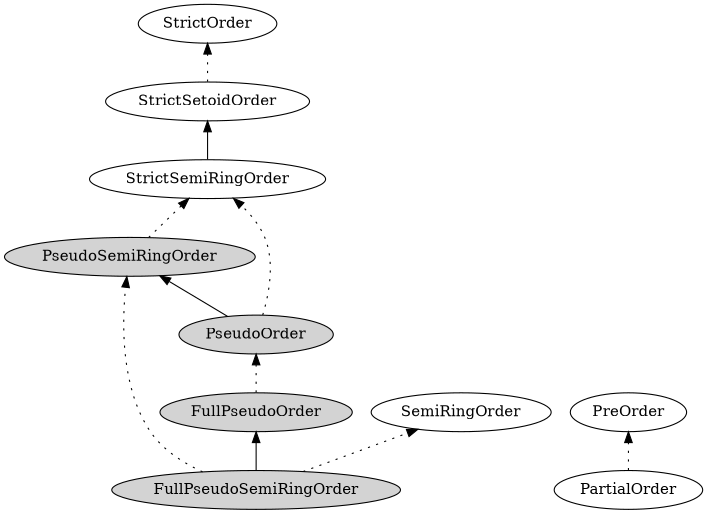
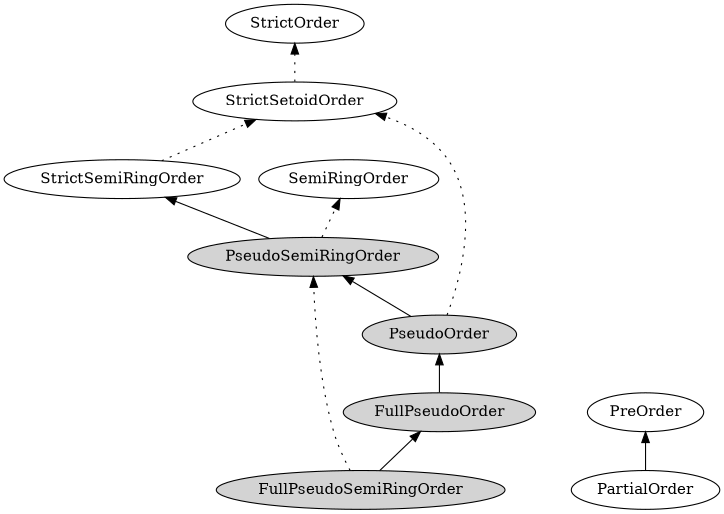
(208, 146) -> (204, 142)
(165, 222) -> (222, 220)
(270, 256) -> (463, 199)
(256, 379) -> (439, 379)
(355, 452) -> (329, 223)
(628, 456) -> (646, 456)
